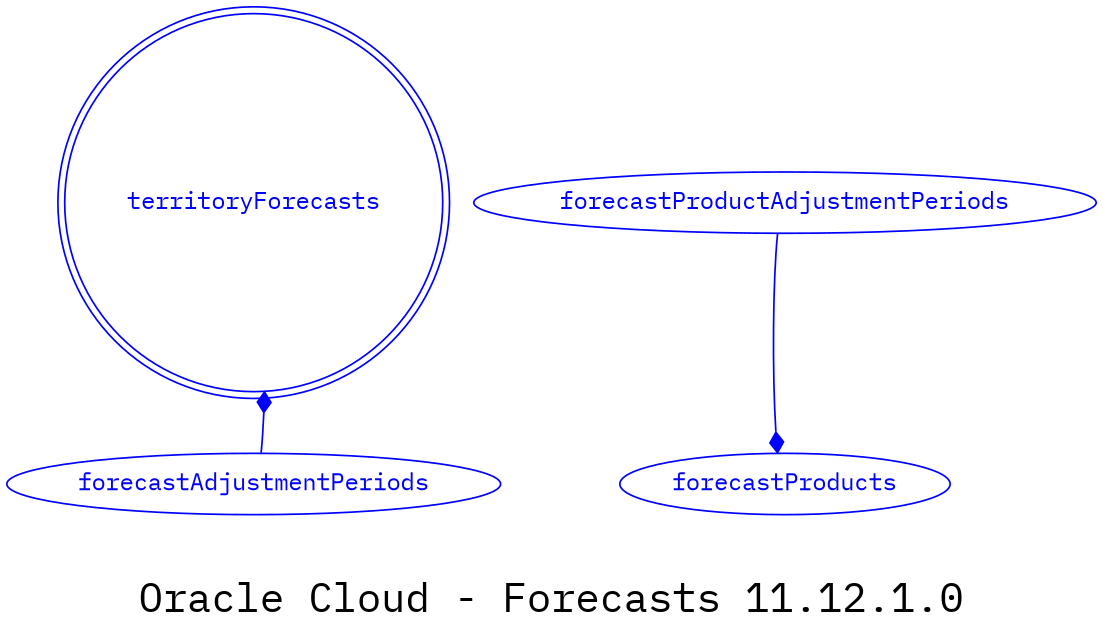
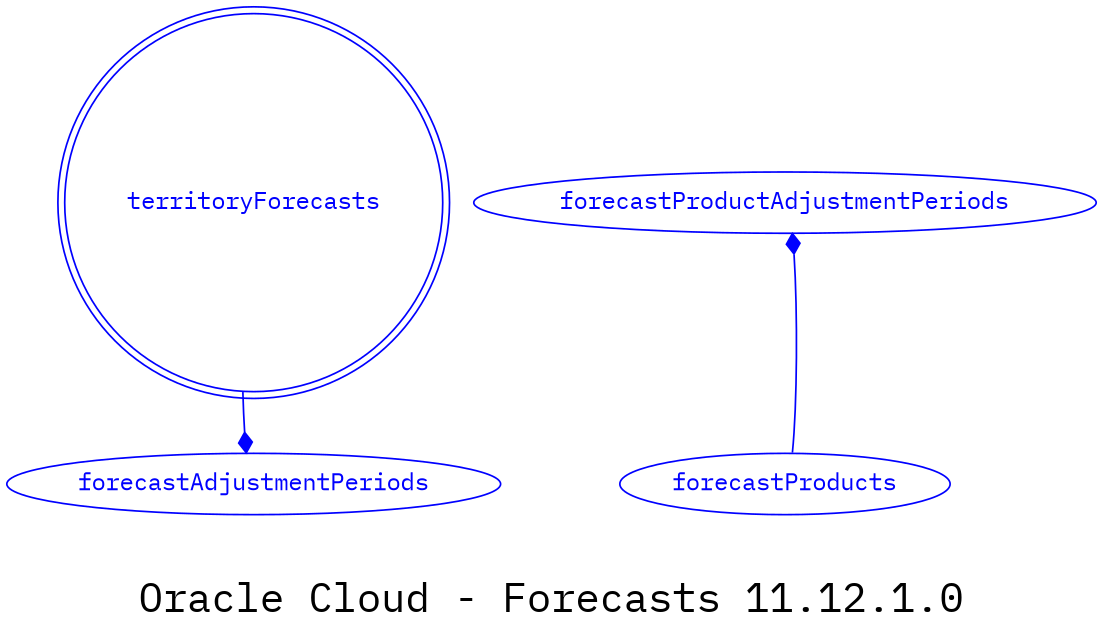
(774, 333) -> (796, 354)
(263, 433) -> (244, 412)
